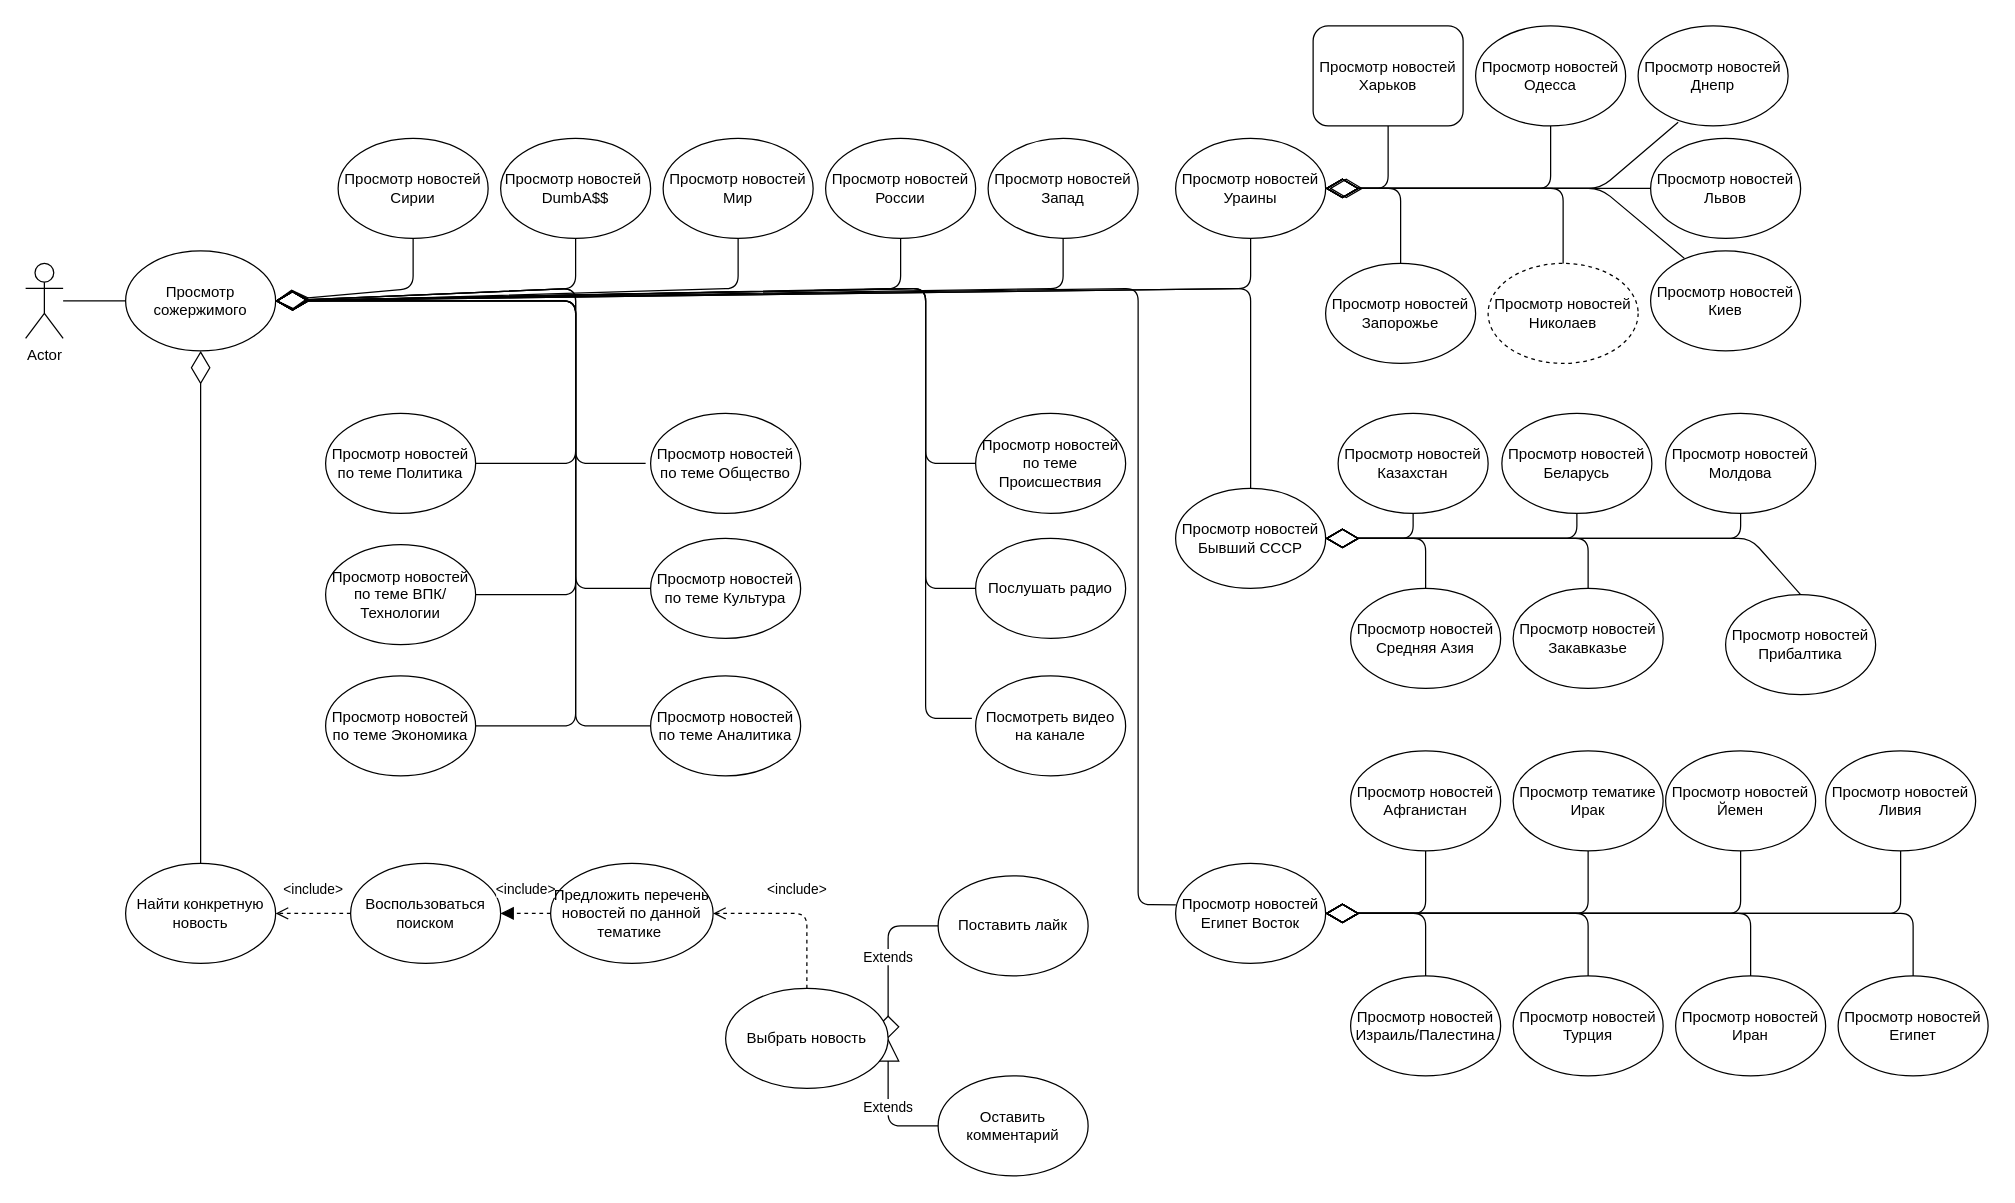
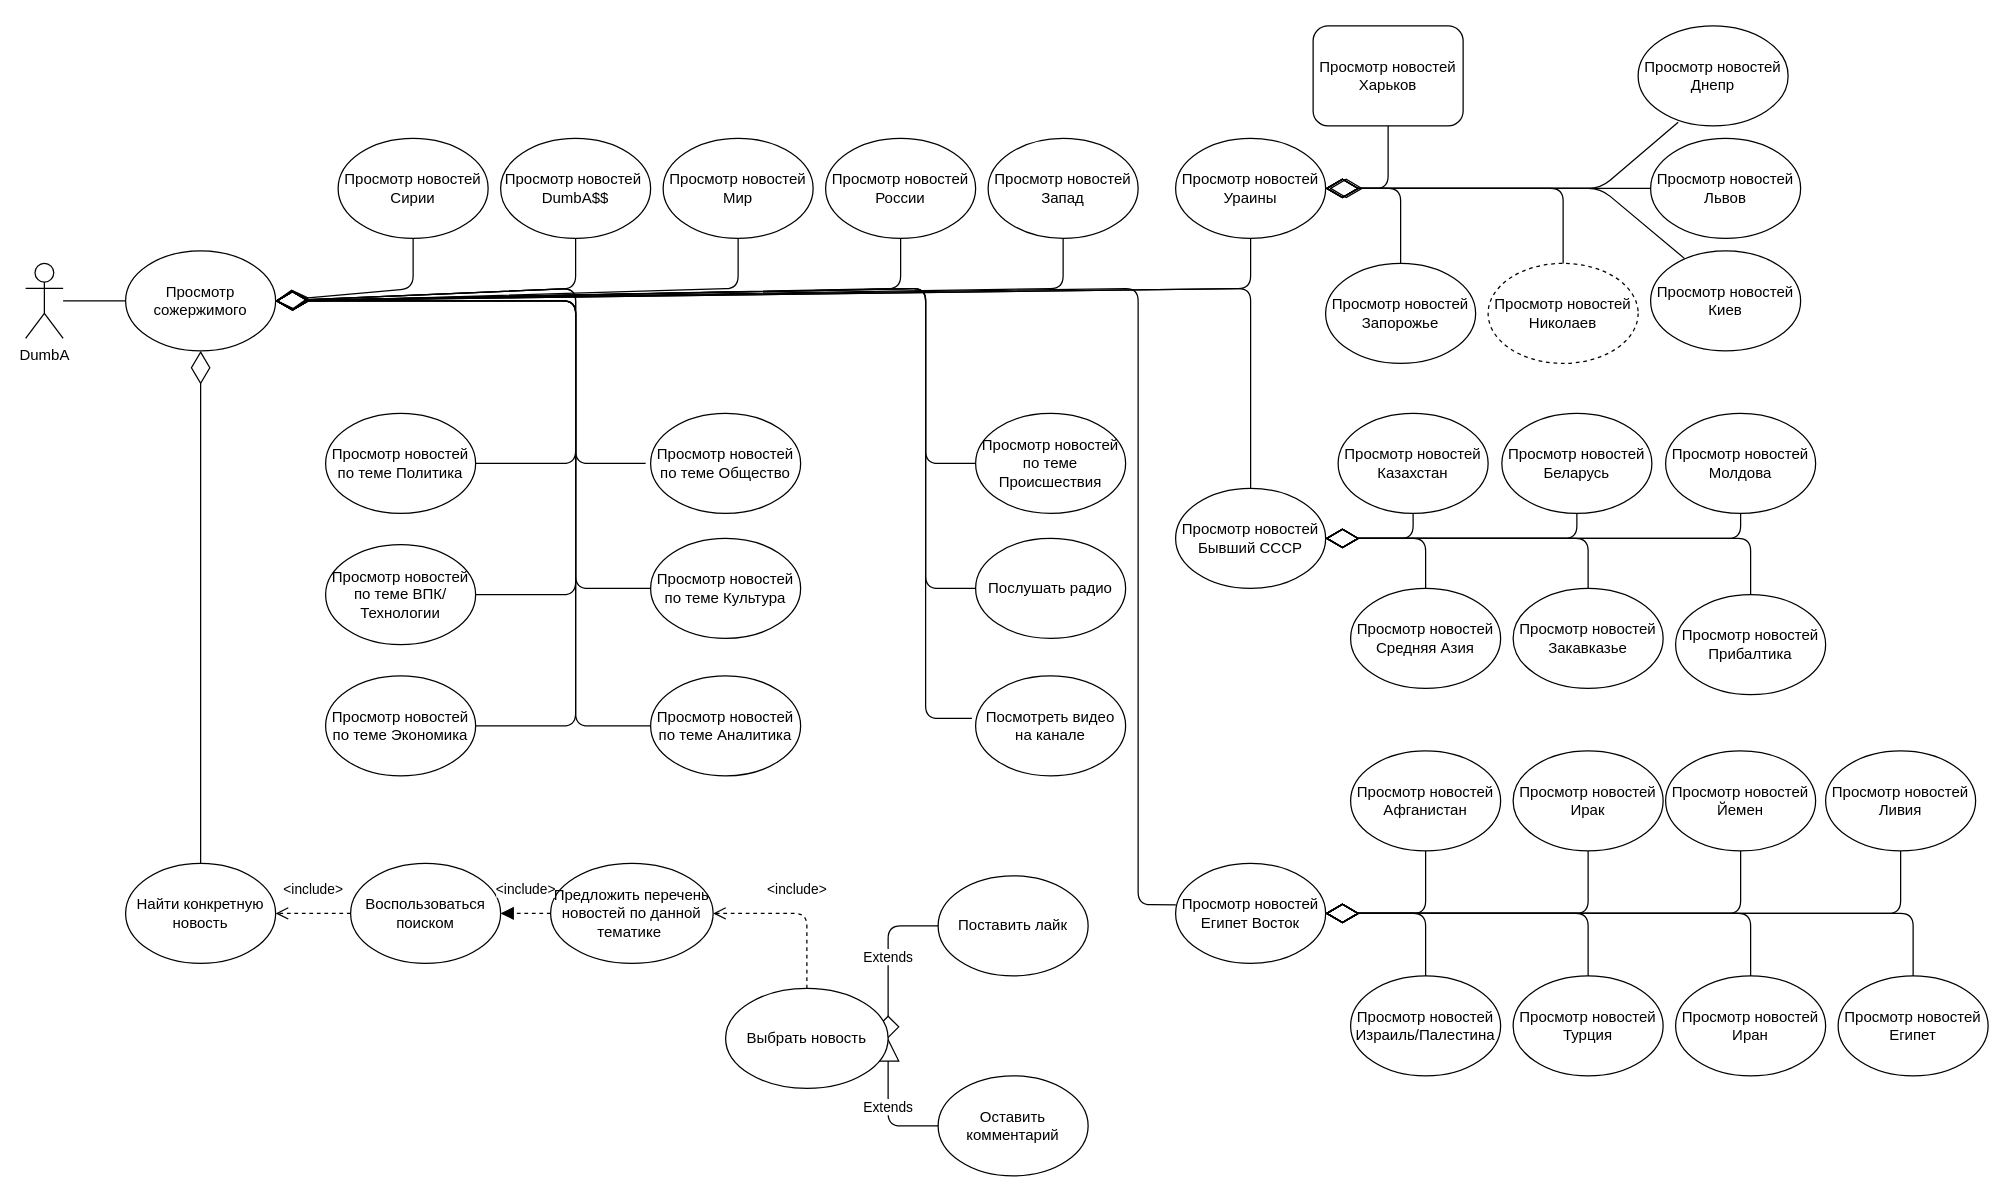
(1551, 76) -> none
(1551, 154) -> none
(45, 356) -> (45, 356)
(1801, 644) -> (1751, 644)
(1588, 801) -> (1588, 801)
